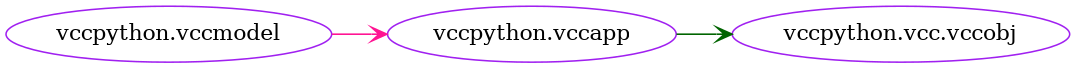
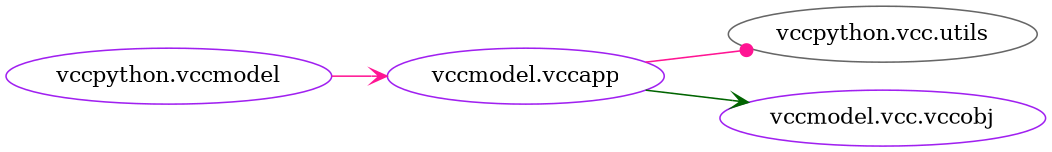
(532, 34) -> (526, 76)
none -> (883, 34)
(901, 34) -> (883, 118)
